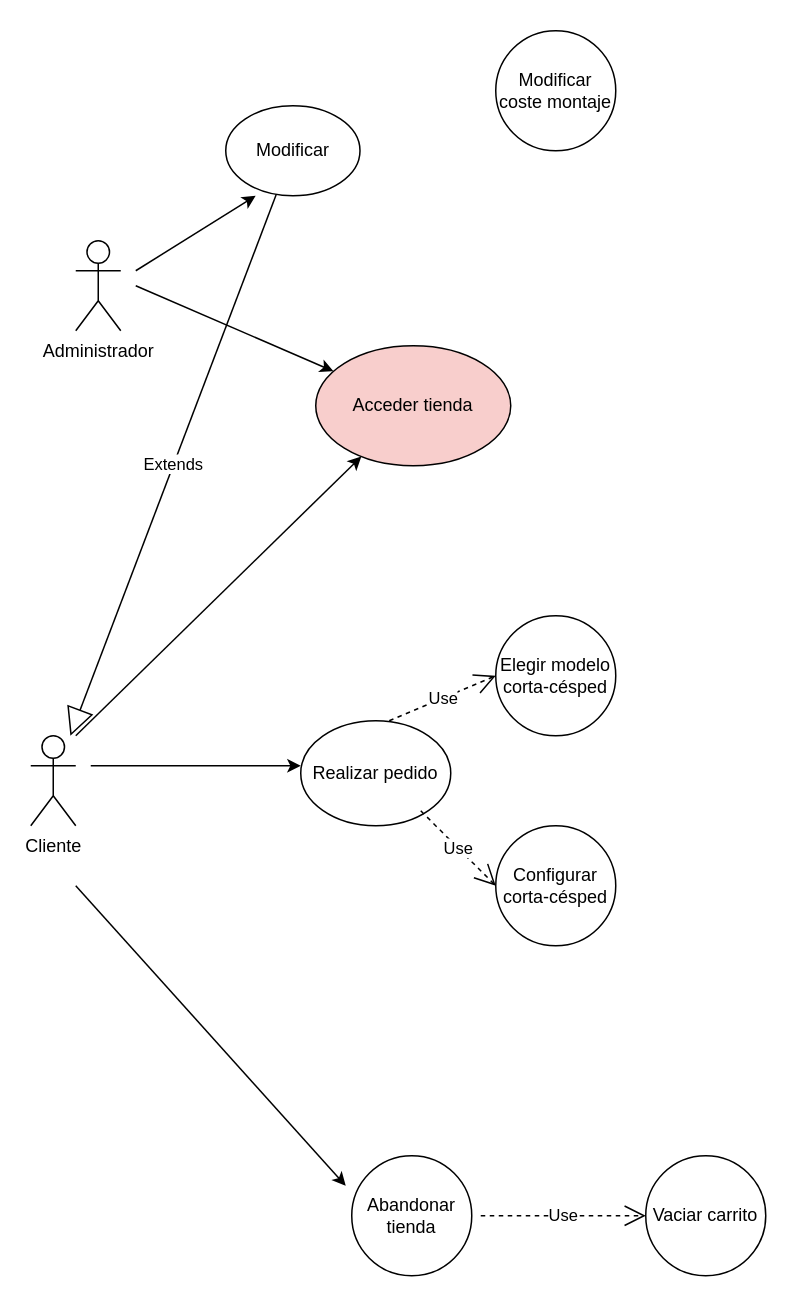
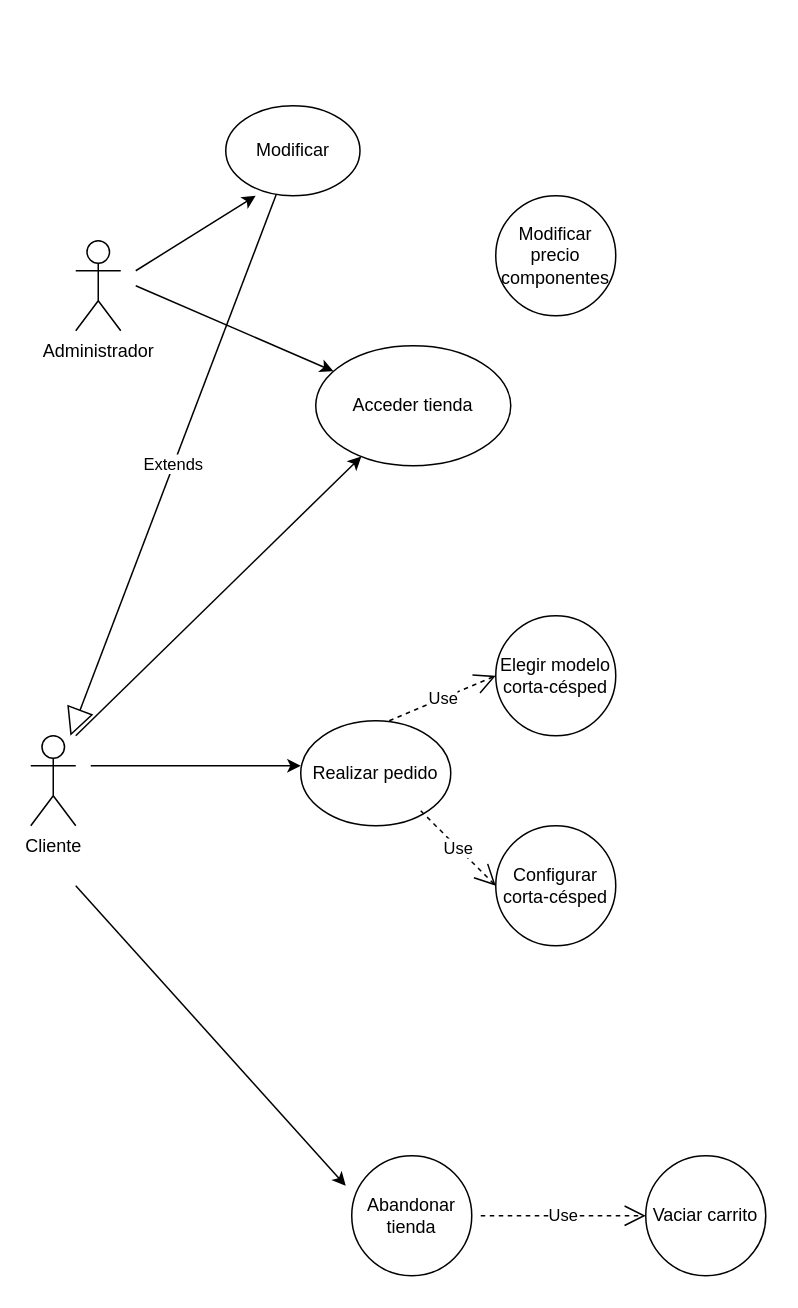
(556, 91) -> none
none -> (556, 256)
(413, 406) -> (413, 406)
